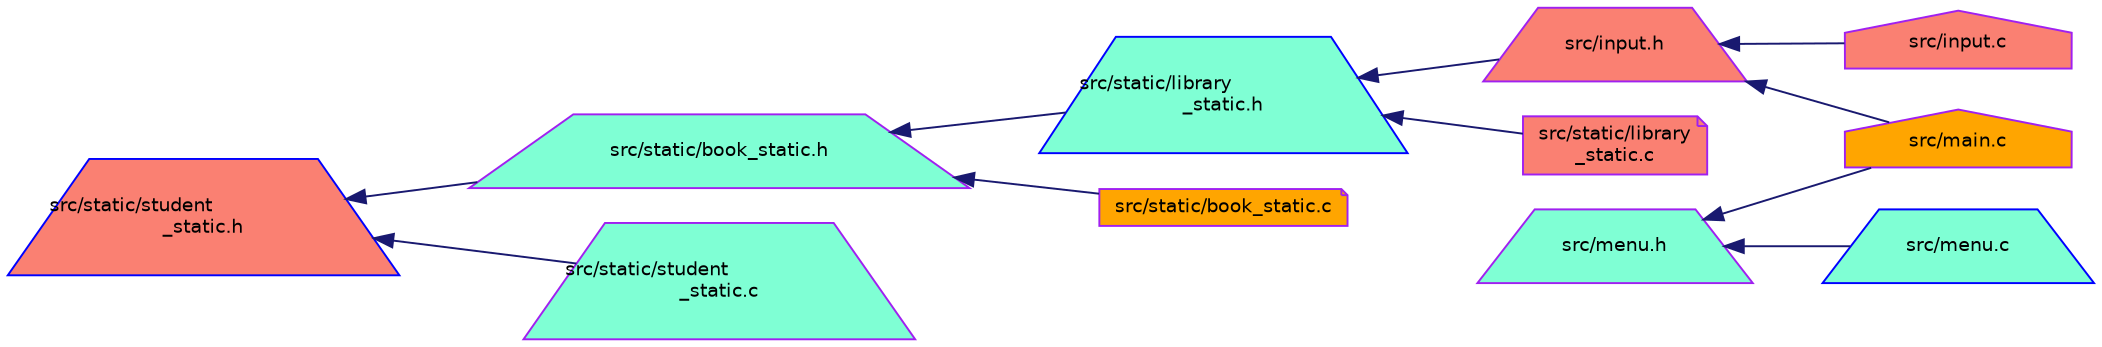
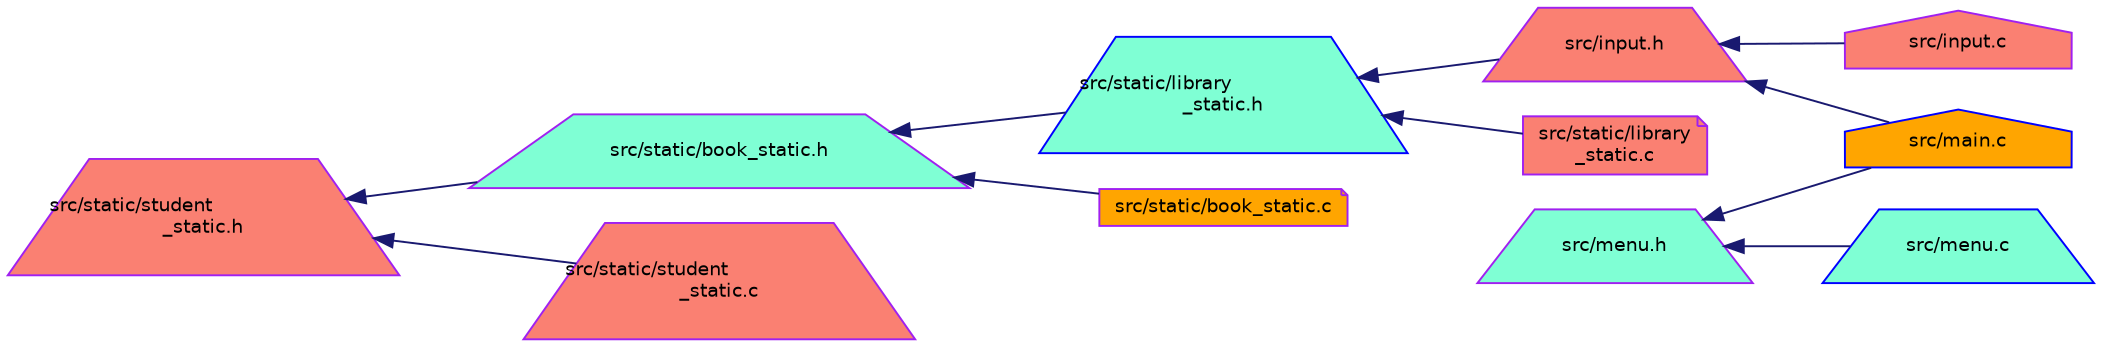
(1958, 142) -> (1958, 142)
(204, 217) -> (204, 217)
(719, 281) -> (719, 281)
